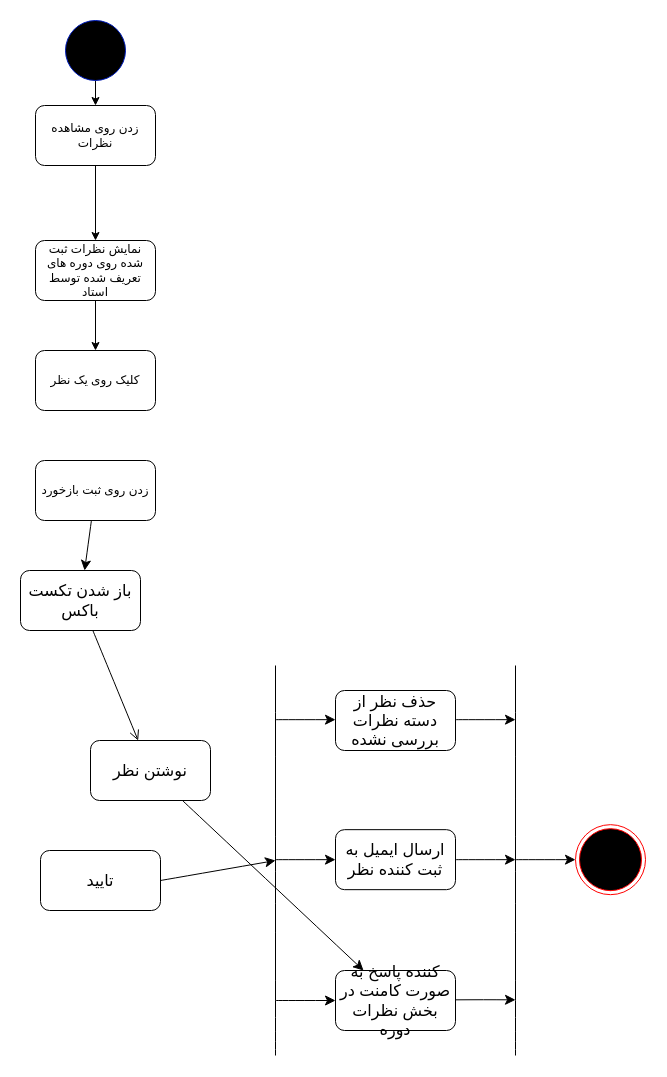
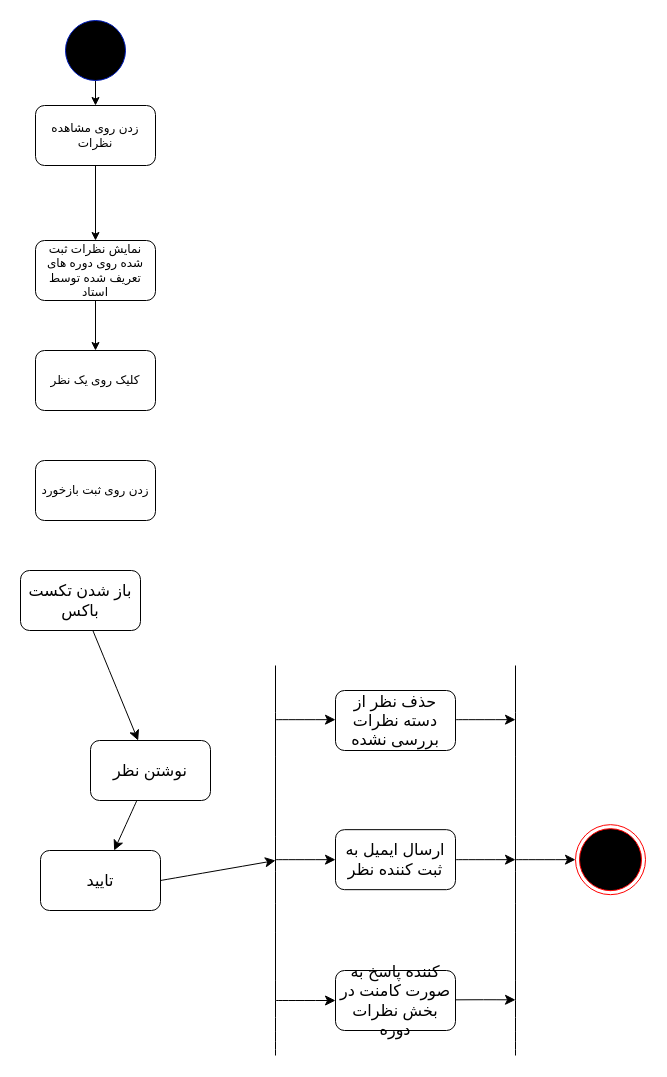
(88, 542) -> none
(135, 734) -> (134, 731)
(271, 883) -> (127, 821)
